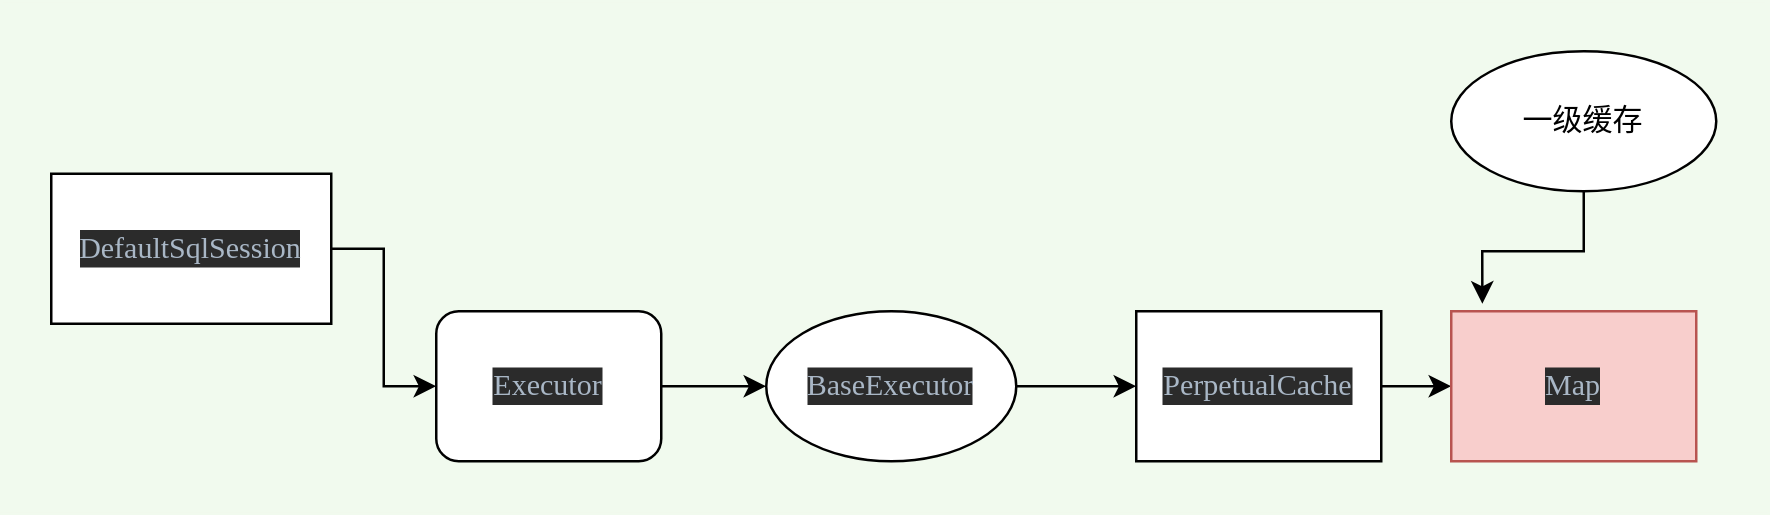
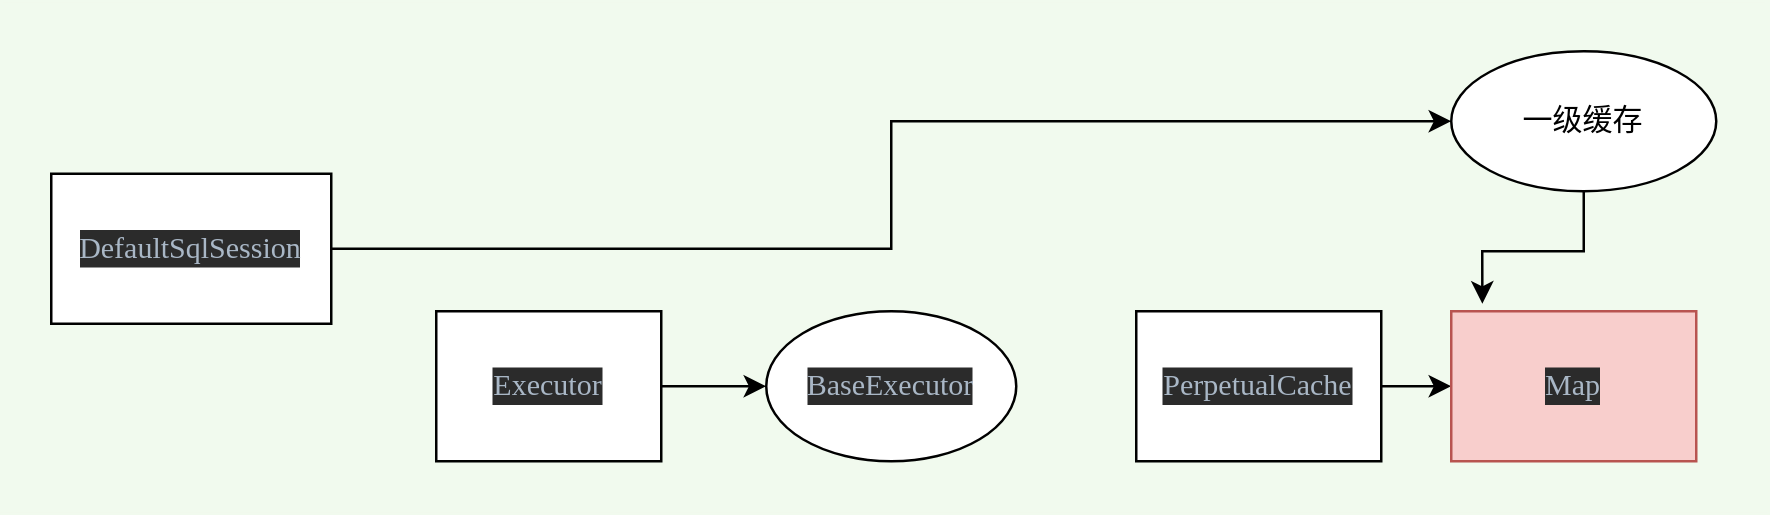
(384, 334) -> (891, 168)
(549, 386) -> (549, 386)
(1068, 386) -> none
